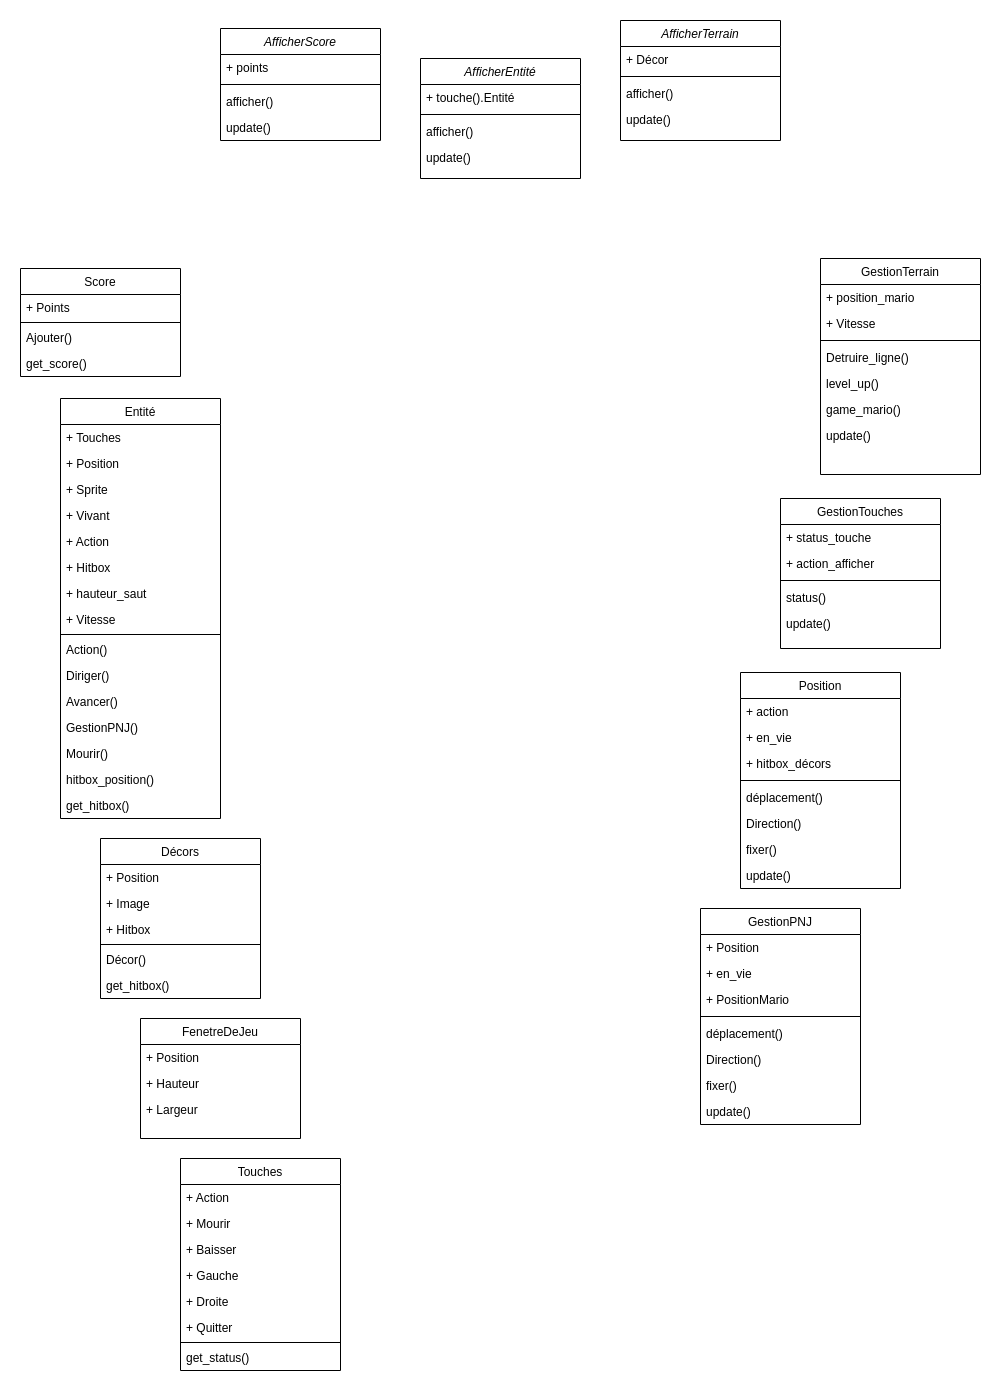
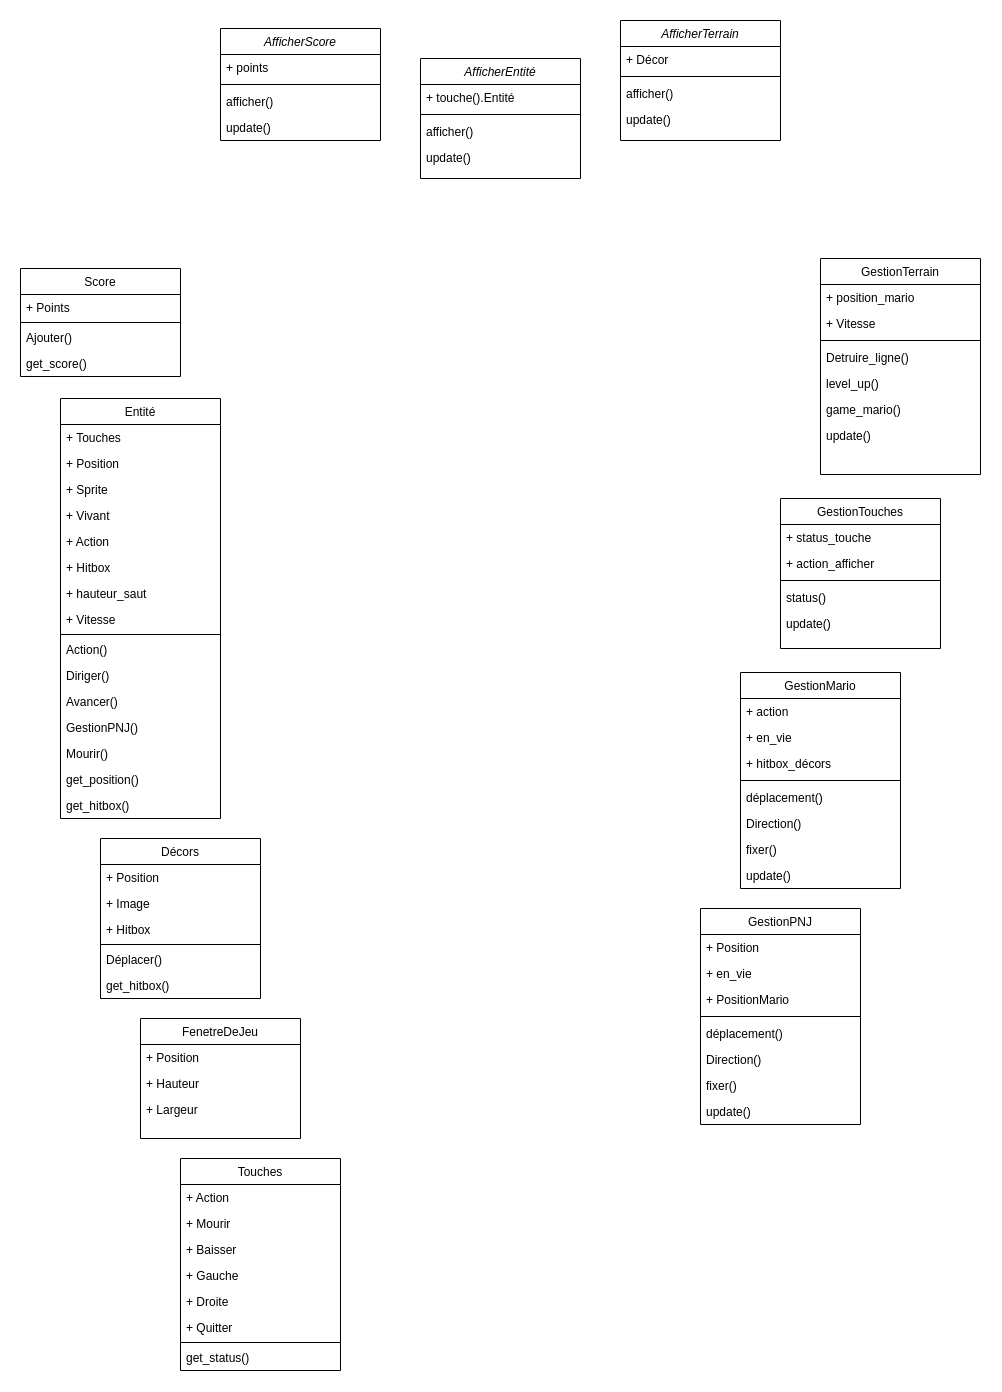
(820, 686) -> (820, 686)
(118, 780) -> (110, 780)
(130, 960) -> (138, 960)
